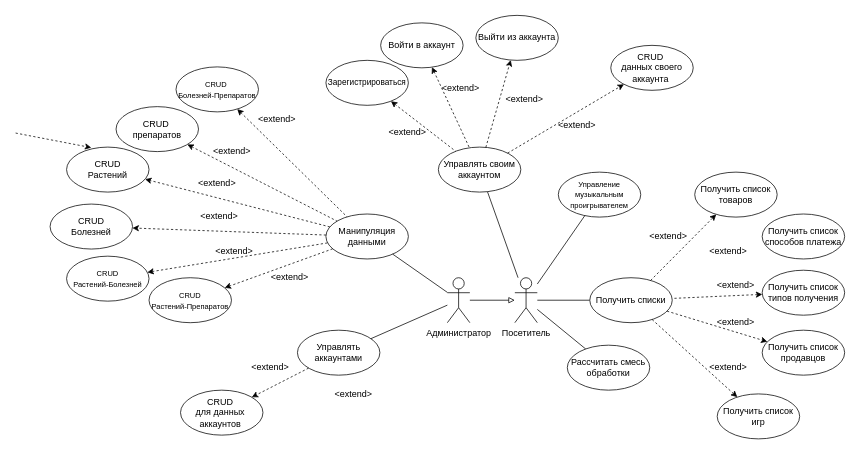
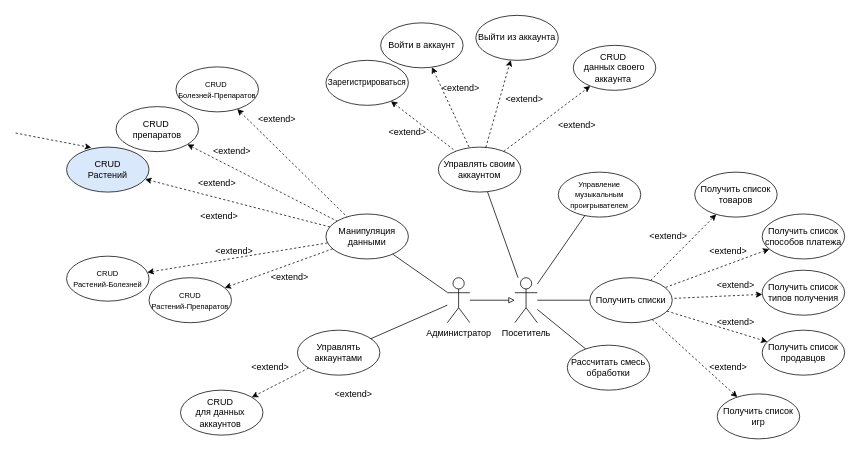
(652, 68) -> (615, 68)
(108, 170) -> (108, 170)
(91, 227) -> none
(147, 229) -> none
none -> (717, 269)
